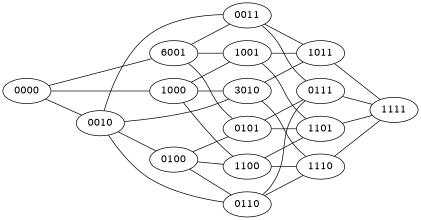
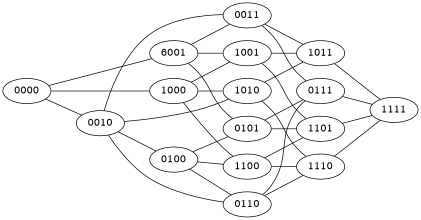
(247, 91) -> (247, 91)
